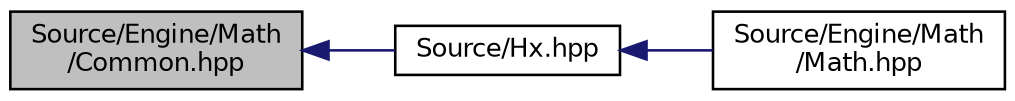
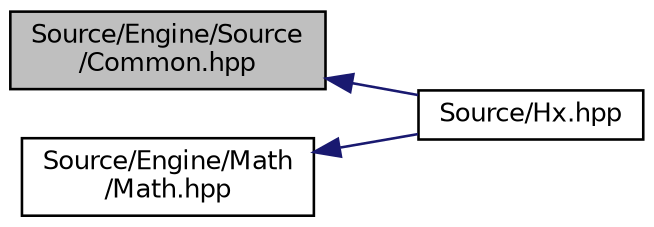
(156, 50) -> (168, 50)
(680, 50) -> (379, 141)
